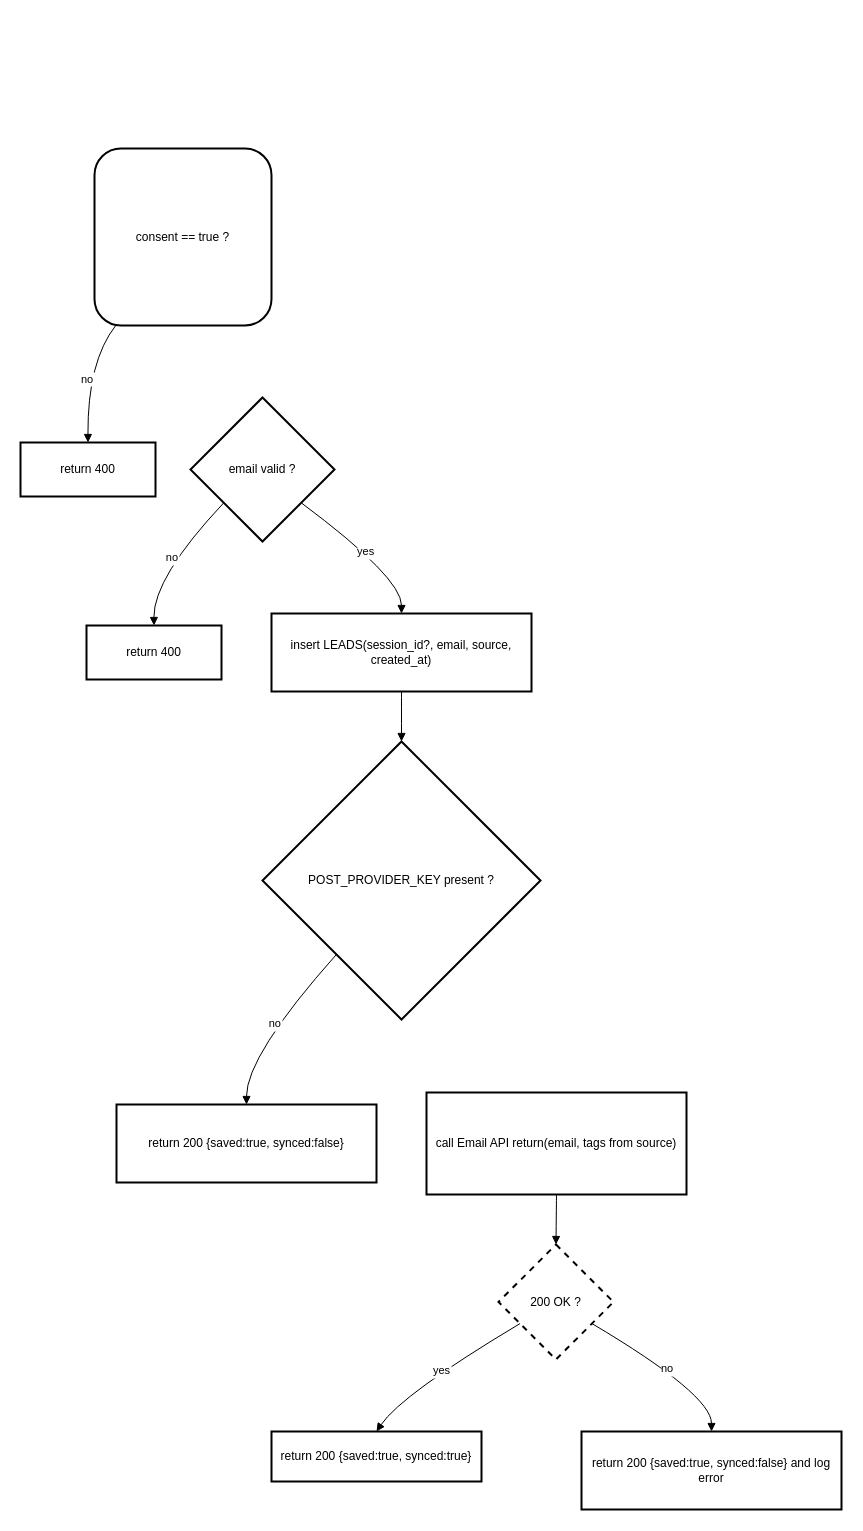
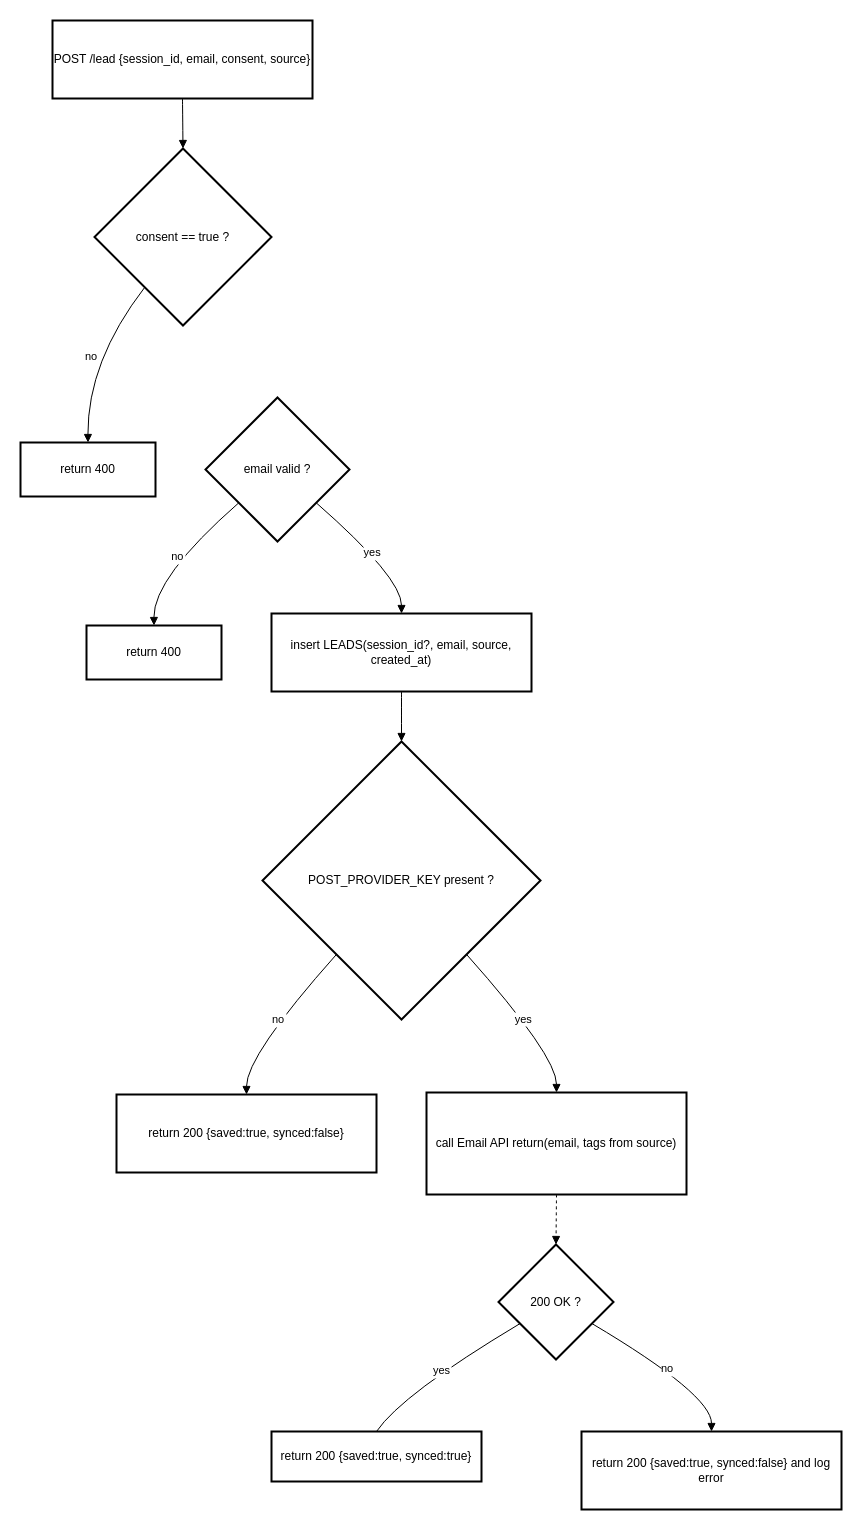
none -> (183, 60)
none -> (183, 120)
(183, 237) -> (183, 237)
(263, 470) -> (278, 470)
none -> (517, 1015)
(247, 1144) -> (247, 1134)
(556, 1217) -> (556, 1217)
(556, 1302) -> (556, 1302)
(407, 1399) -> (405, 1402)
